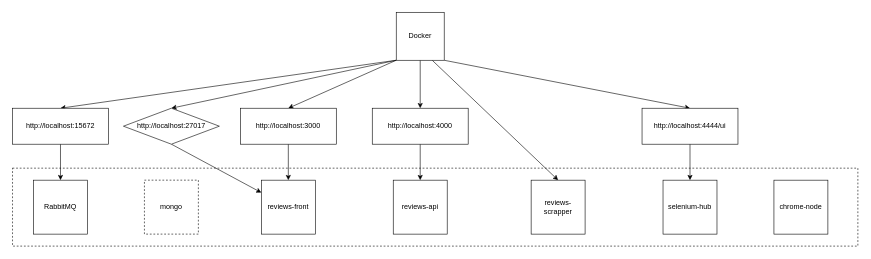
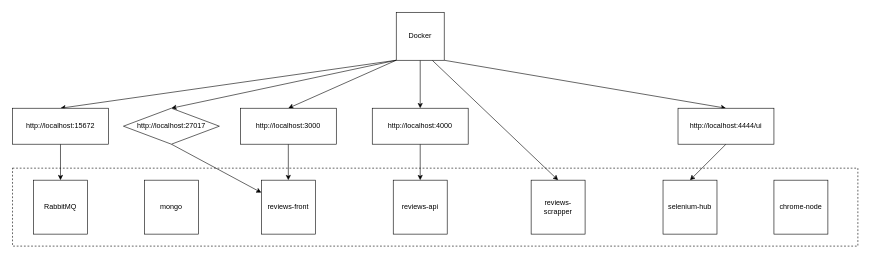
(690, 126) -> (726, 126)
(171, 207) -> (171, 207)
